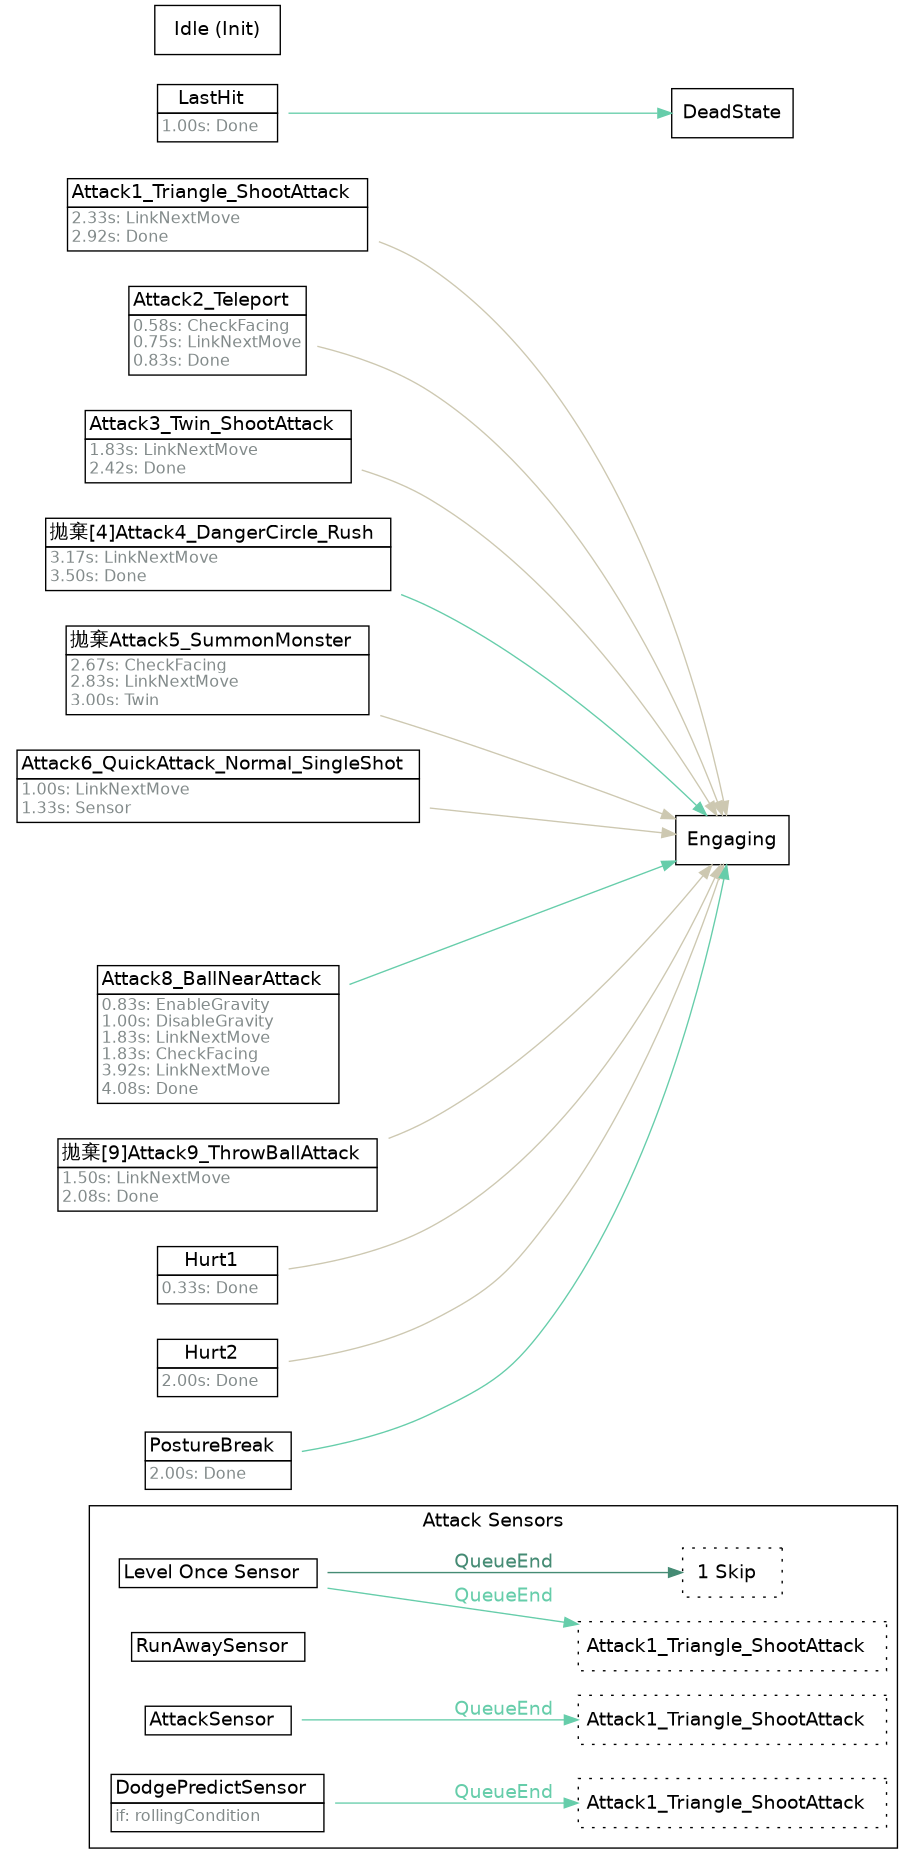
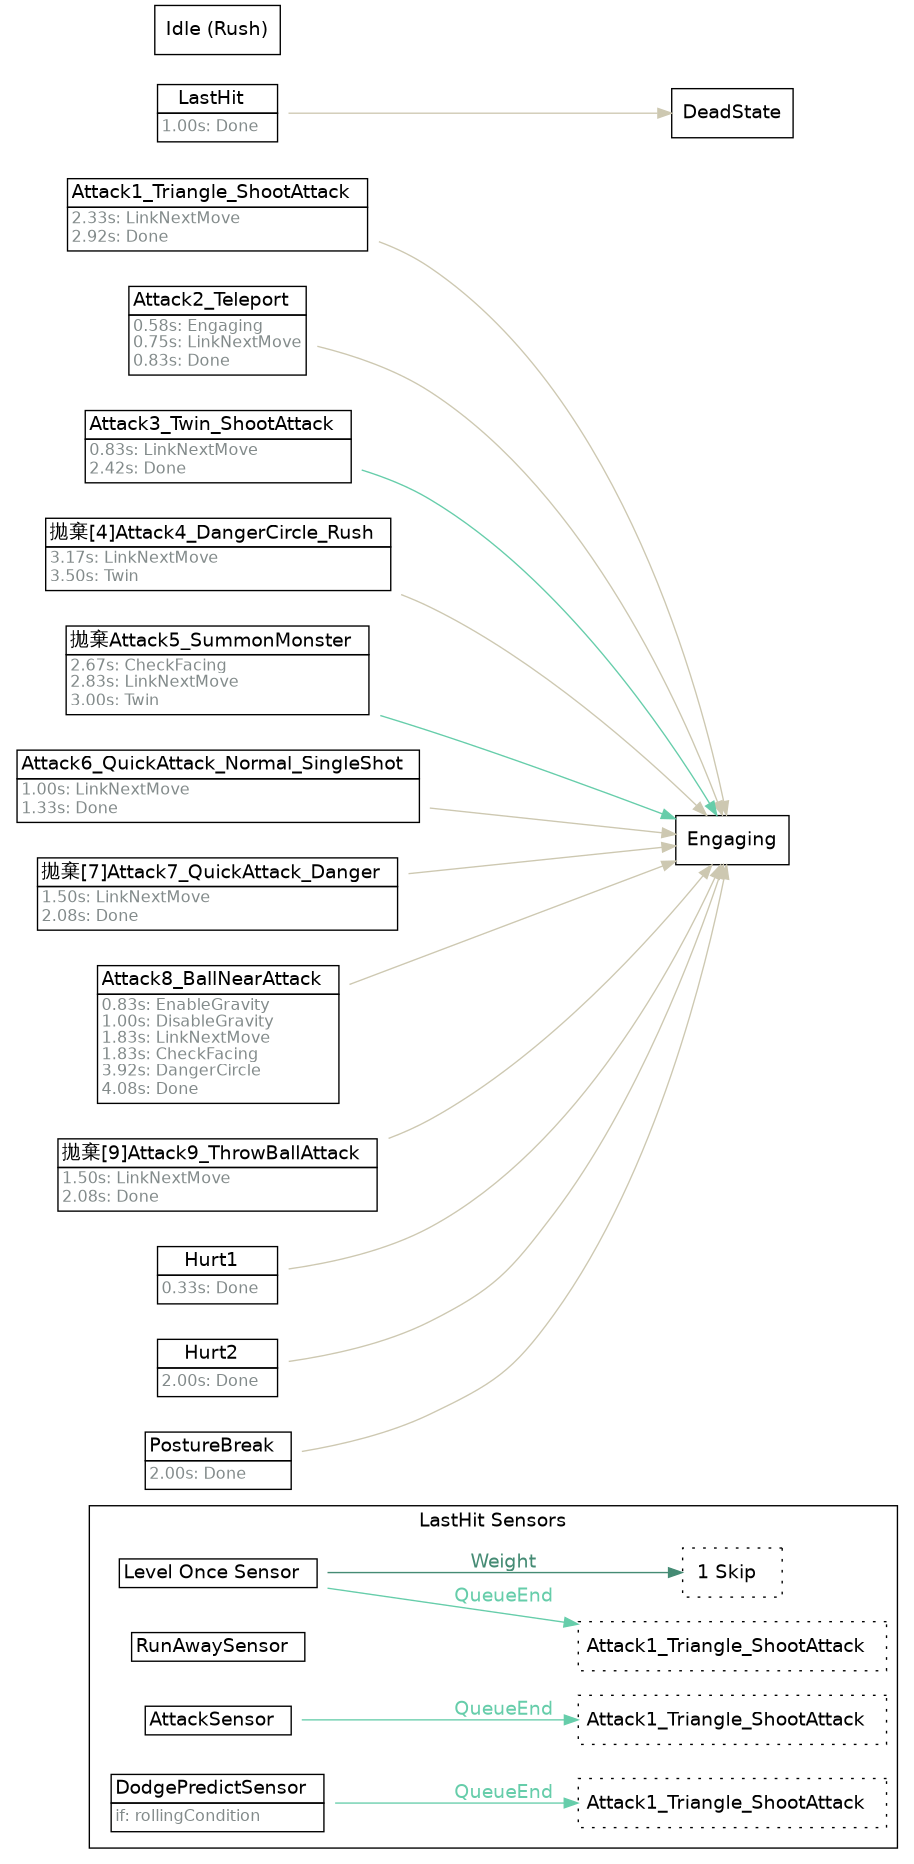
(218, 30) -> (218, 30)
(473, 113) -> (473, 113)
(211, 326) -> (198, 326)
(174, 450) -> (174, 450)
(99, 576) -> (95, 576)
(561, 608) -> (561, 608)
(558, 687) -> (558, 687)
(522, 763) -> (522, 763)
(77, 808) -> (70, 808)
none -> (218, 893)
(506, 925) -> (506, 925)
(186, 1071) -> (182, 1071)
(600, 1240) -> (600, 1240)
(493, 1521) -> (493, 1521)
(504, 1562) -> (504, 1562)
